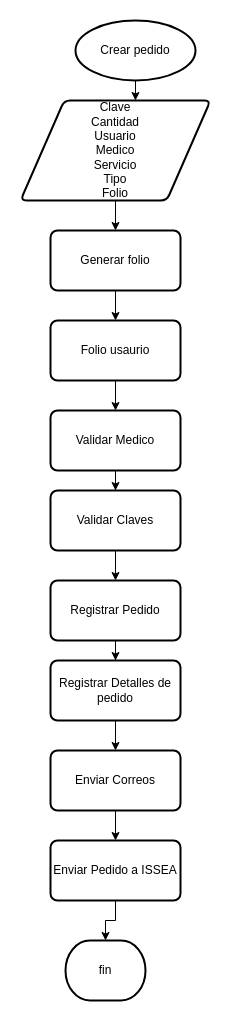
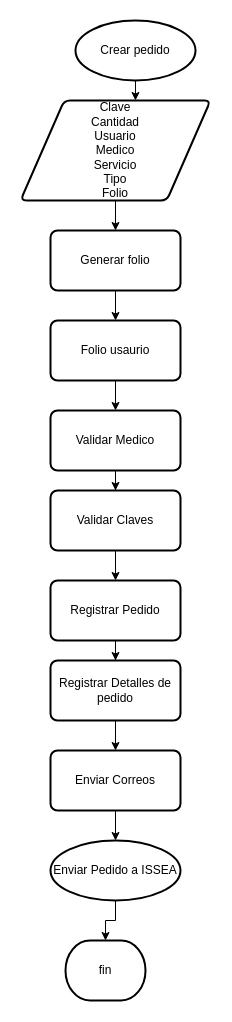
(116, 871) -> (116, 871)
